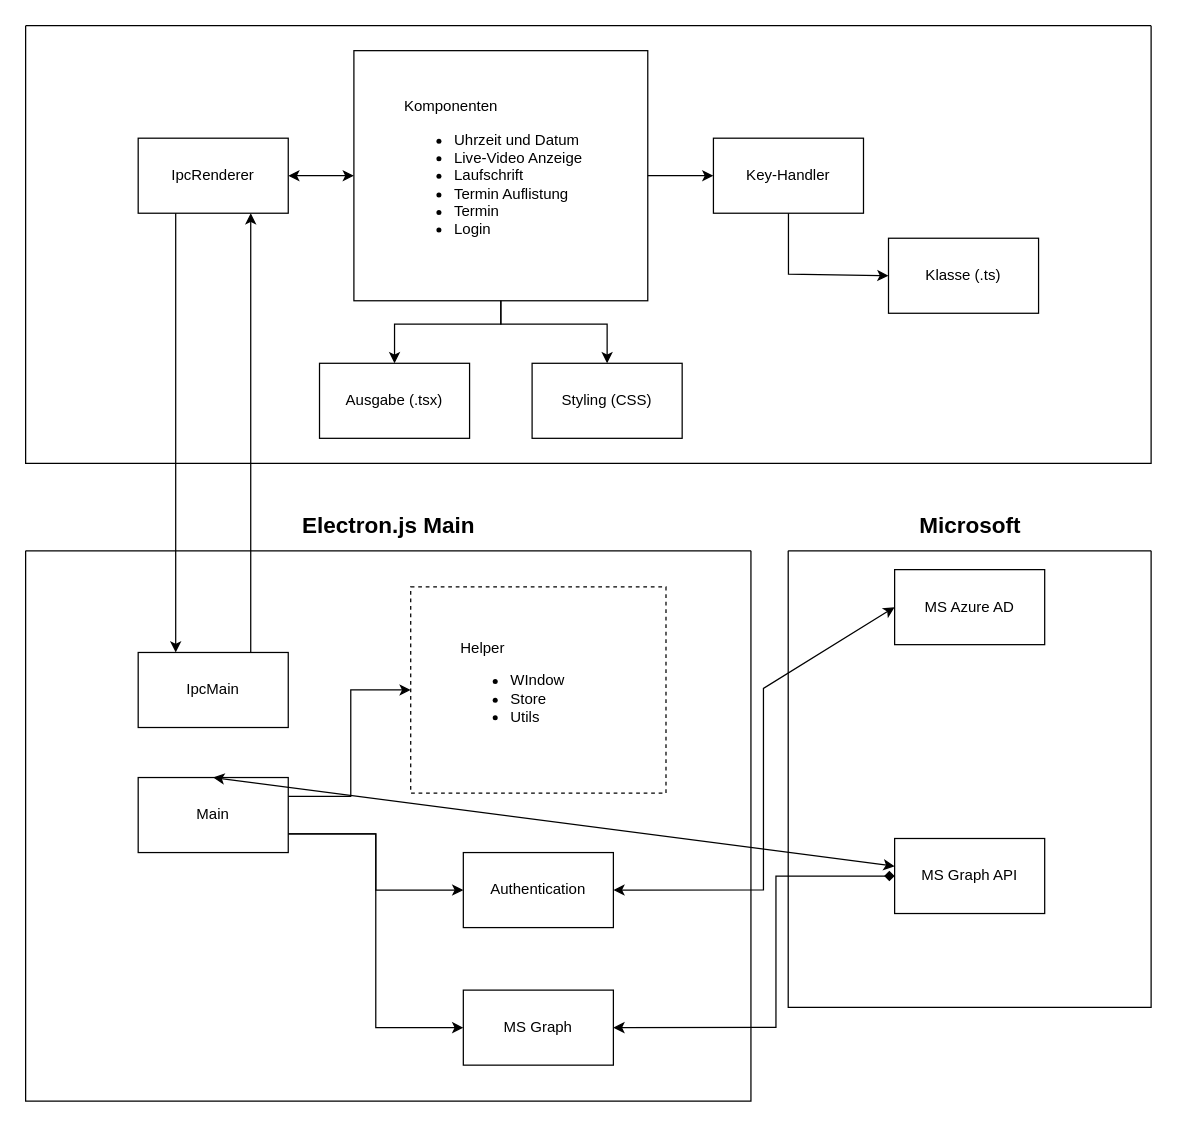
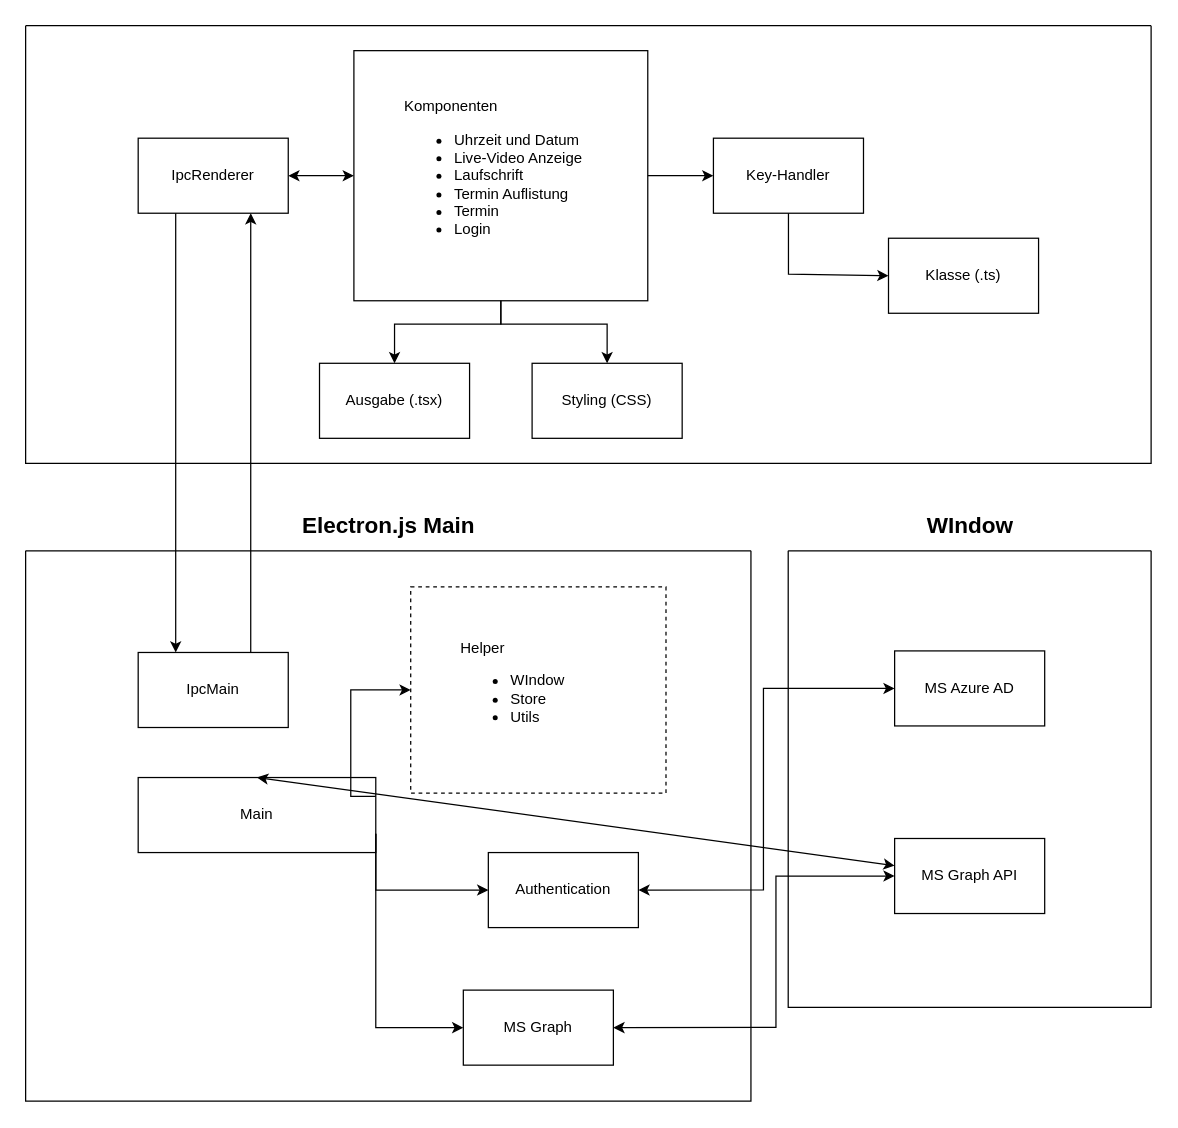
(970, 526) -> (970, 526)
(969, 607) -> (969, 688)
(213, 815) -> (257, 815)
(884, 876) -> (884, 876)
(538, 890) -> (563, 890)
